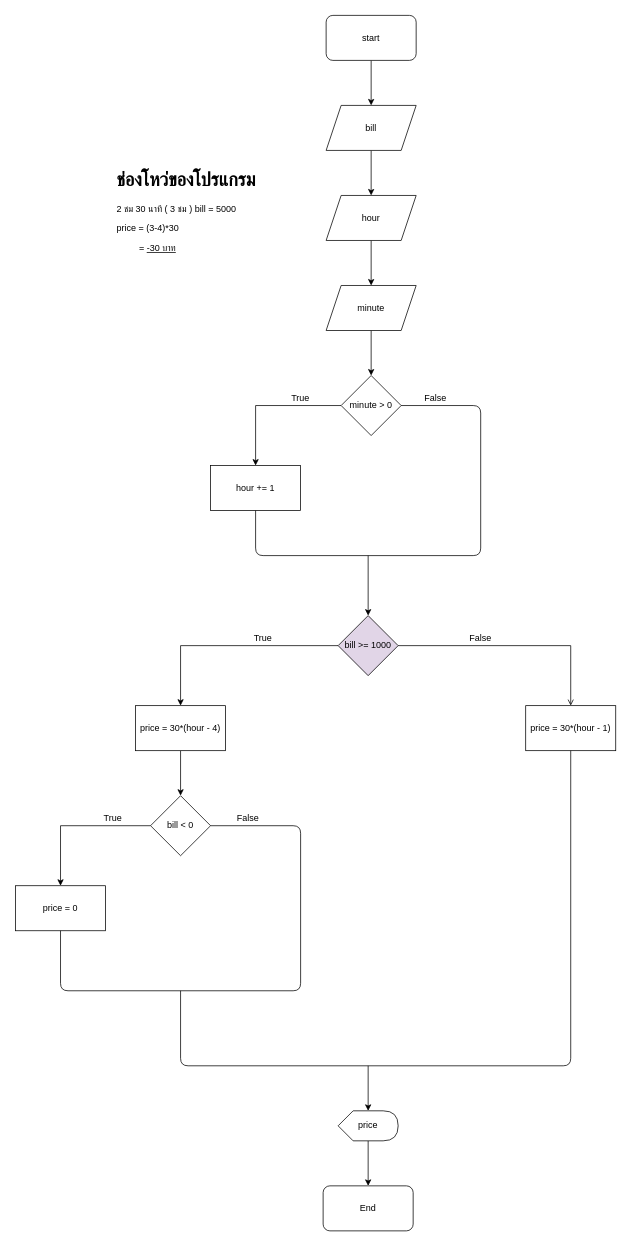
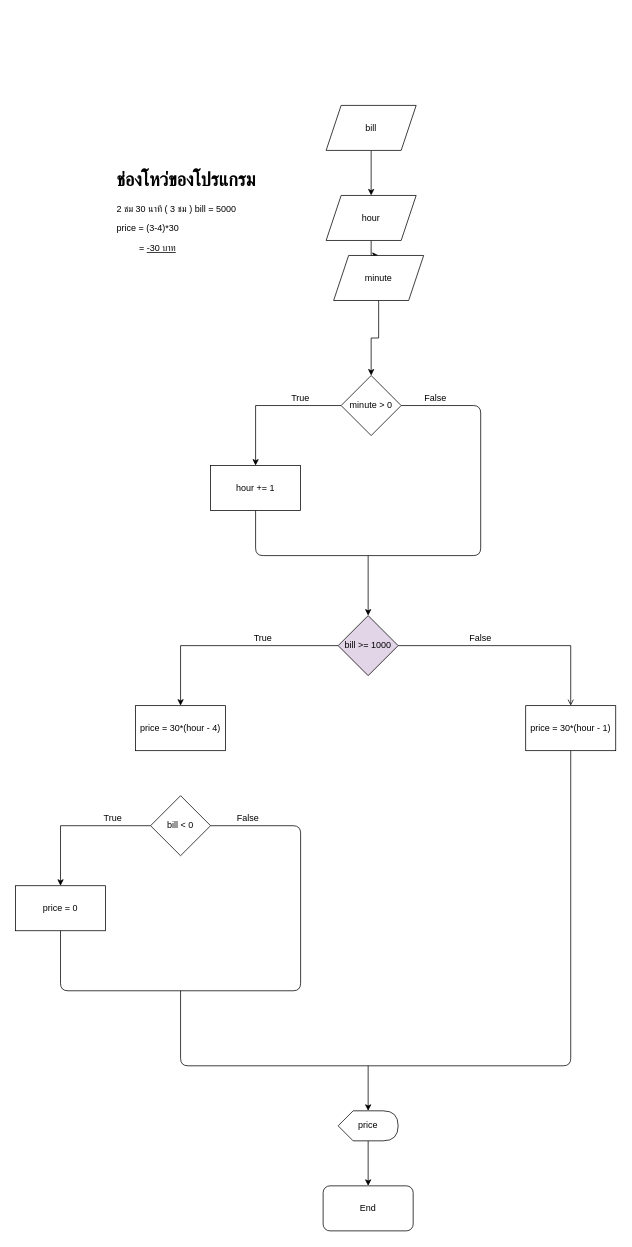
(371, 38) -> none
(371, 99) -> none
(371, 308) -> (378, 278)
(180, 770) -> none
